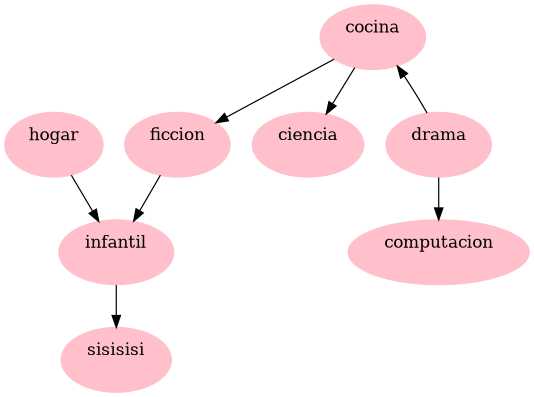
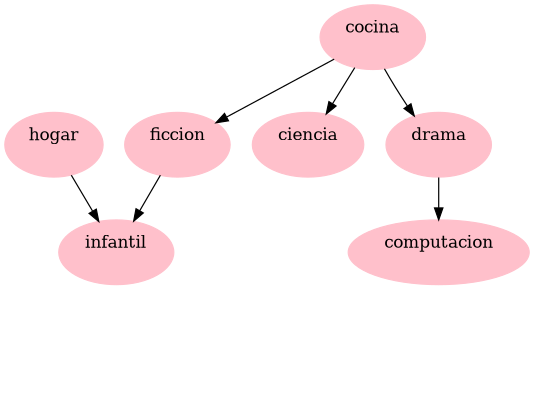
(416, 94) -> (396, 88)
(116, 360) -> none
